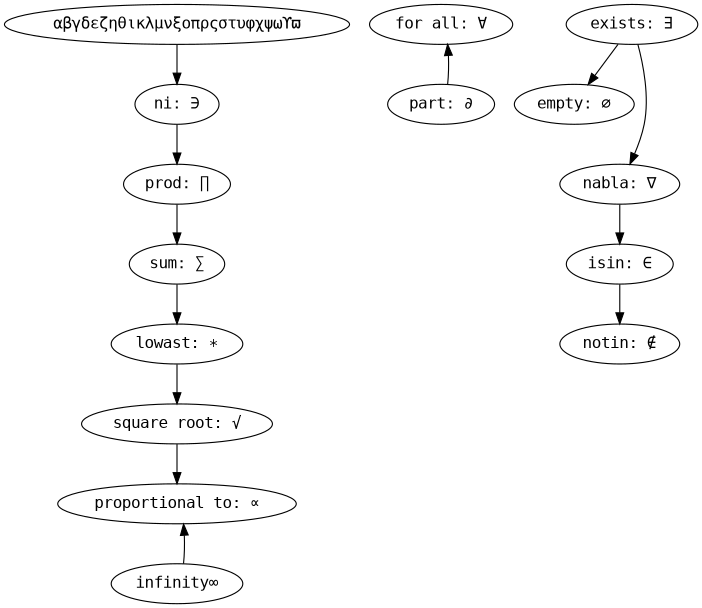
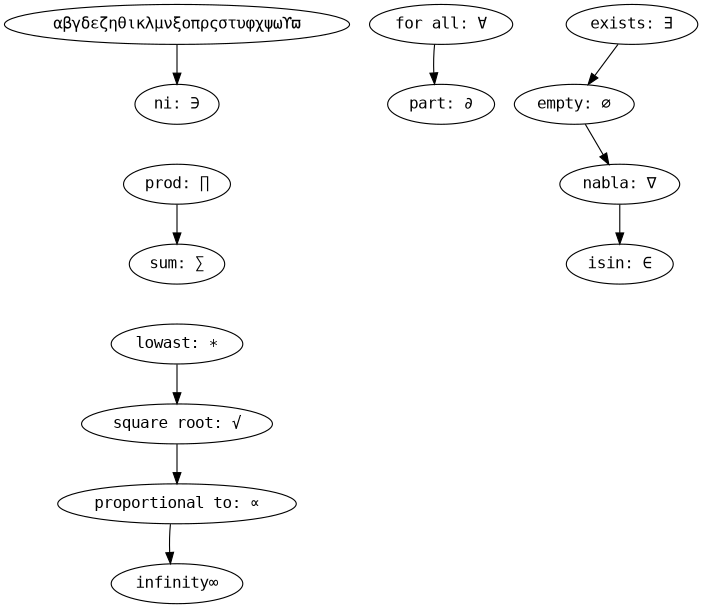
(449, 70) -> (434, 59)
(646, 100) -> (594, 139)
(177, 139) -> none
(177, 299) -> none
(620, 344) -> none
(184, 549) -> (170, 538)
